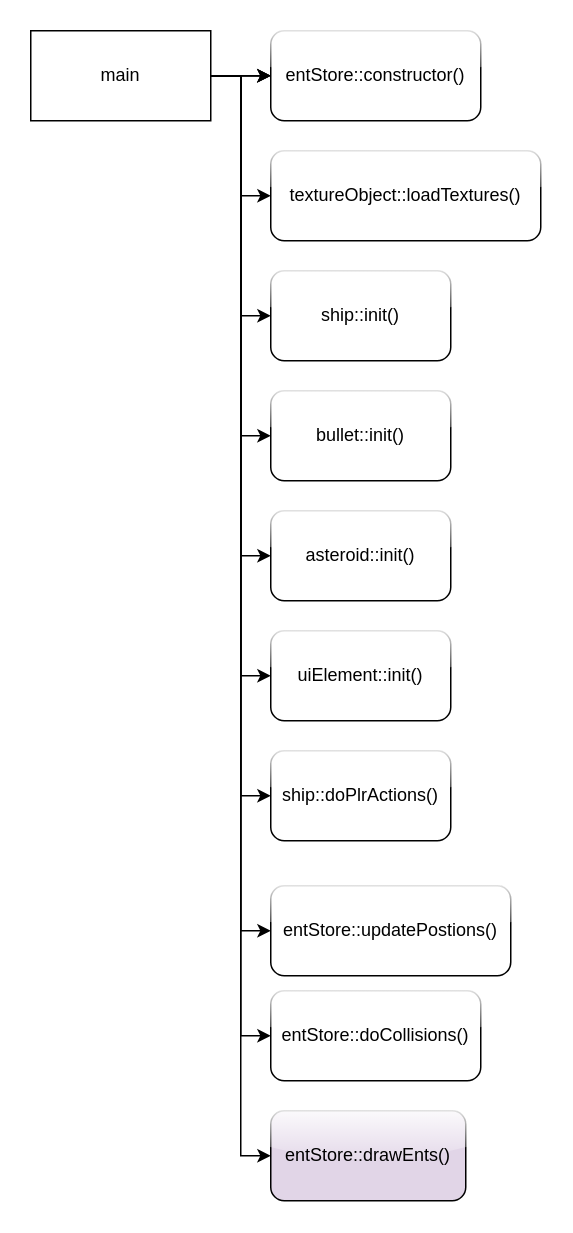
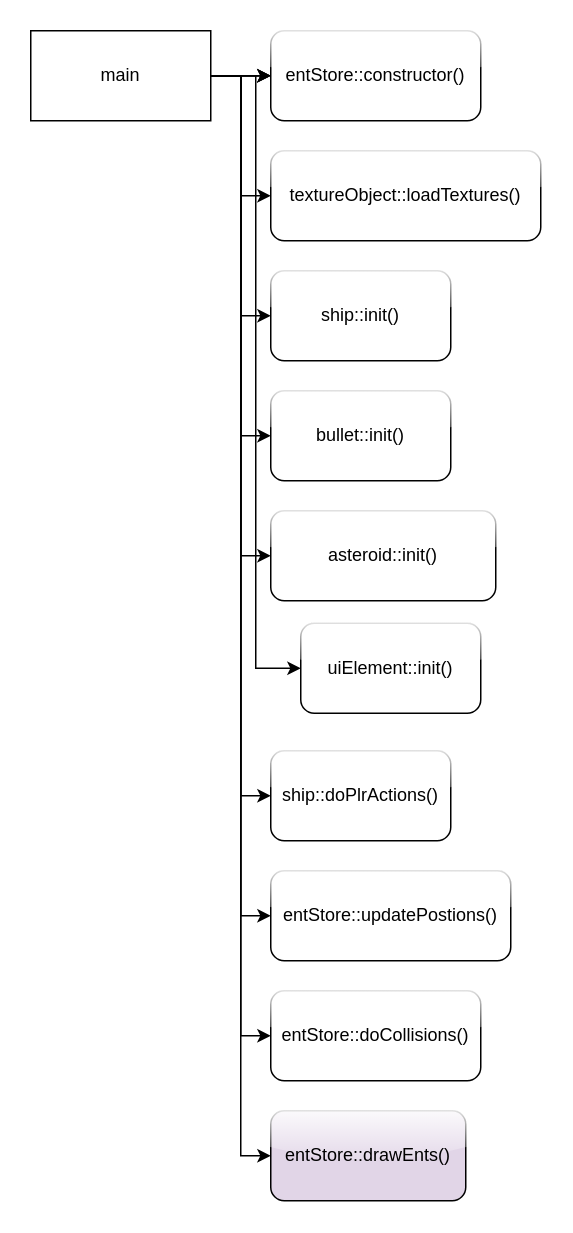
(361, 556) -> (383, 556)
(361, 676) -> (391, 668)
(391, 931) -> (391, 916)
